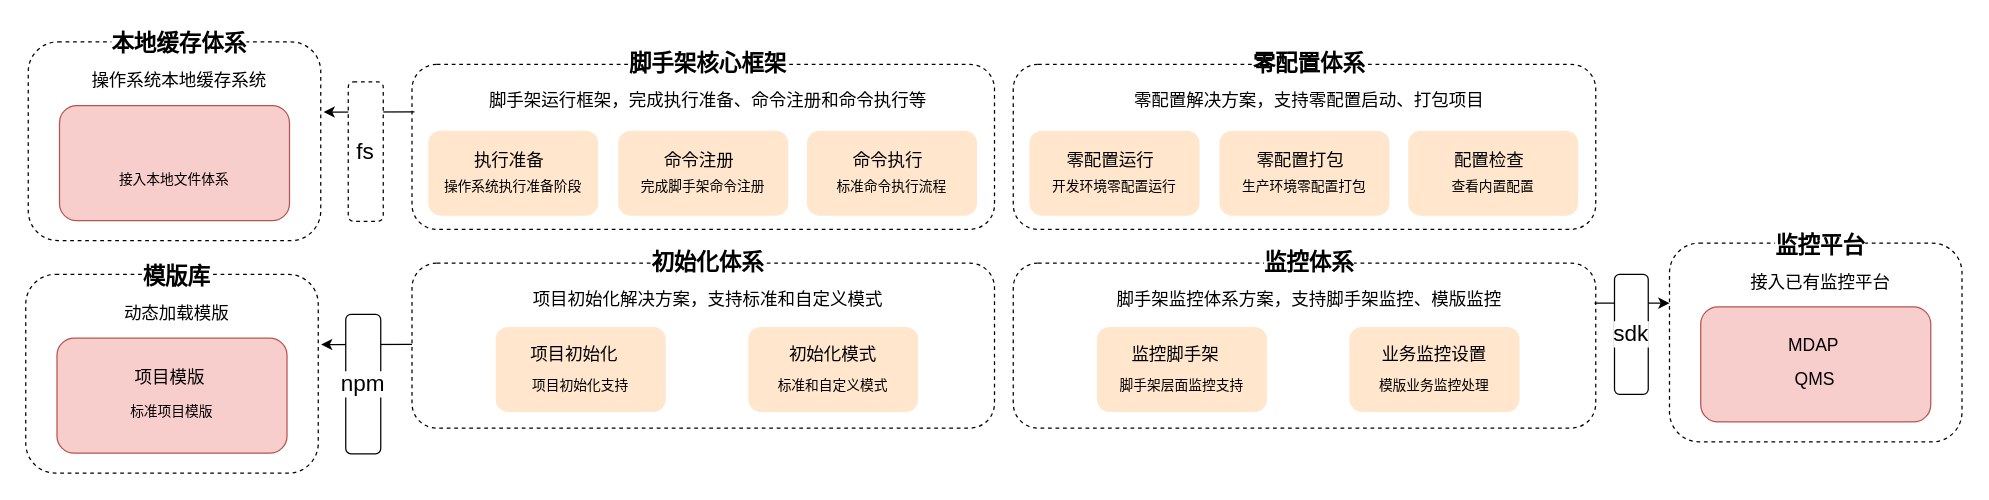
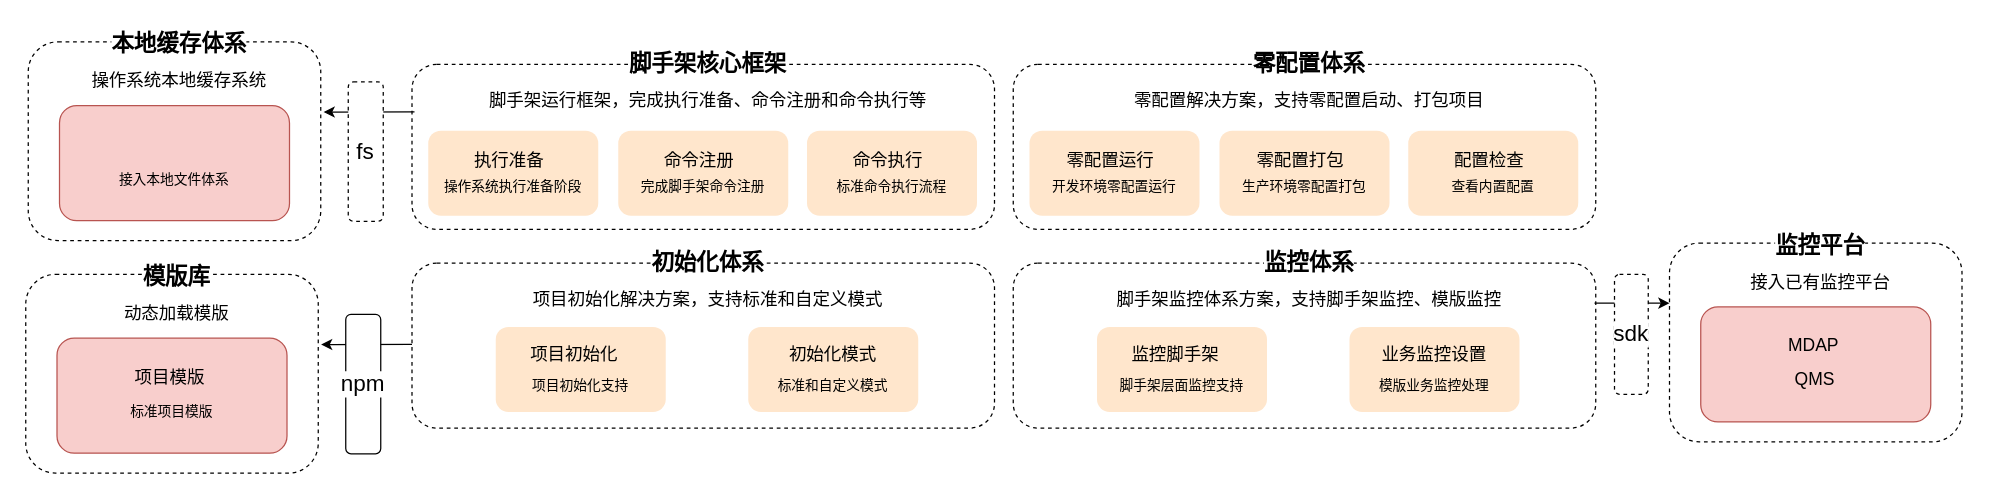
(1631, 334) -> (1631, 334)
